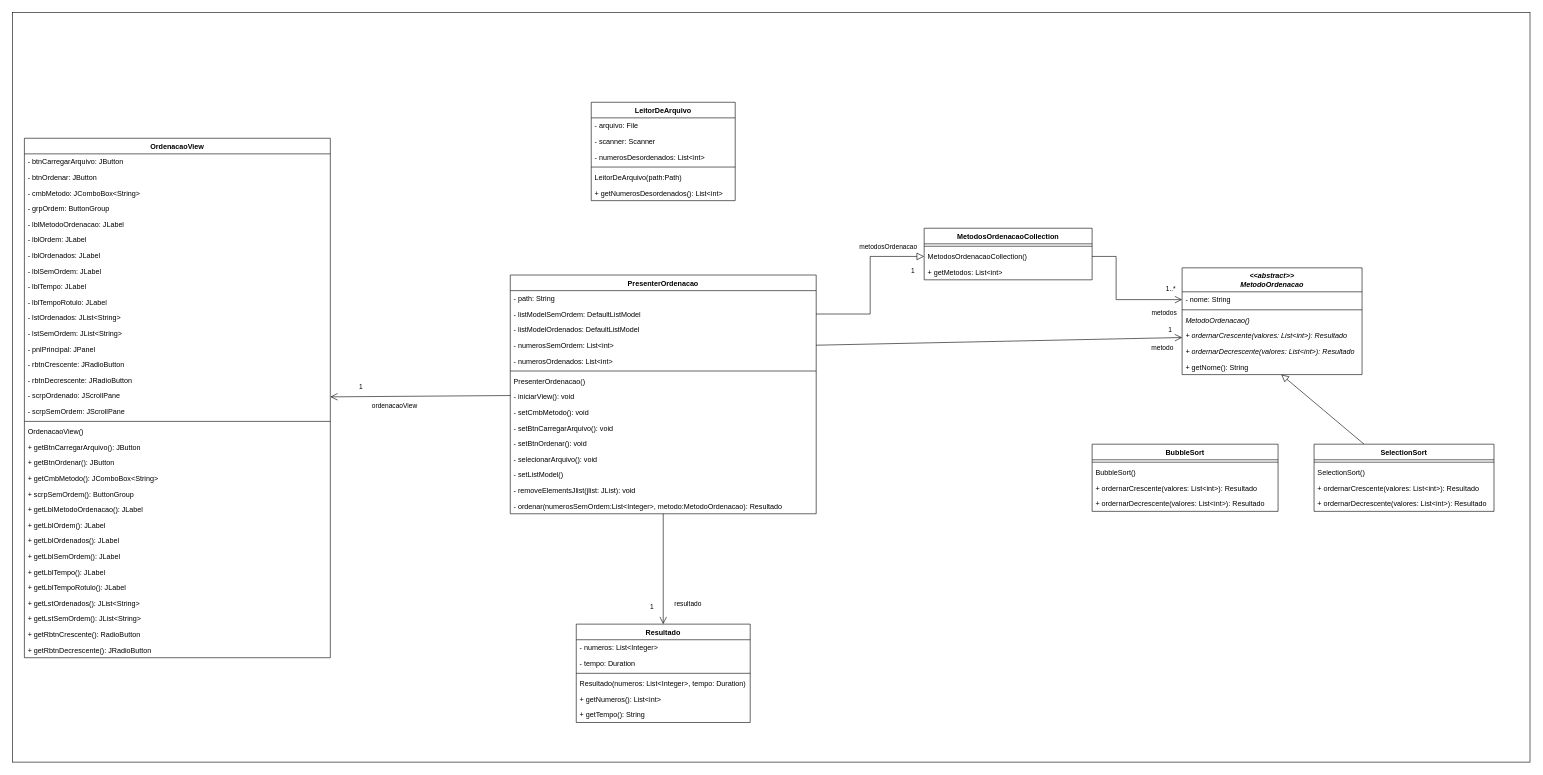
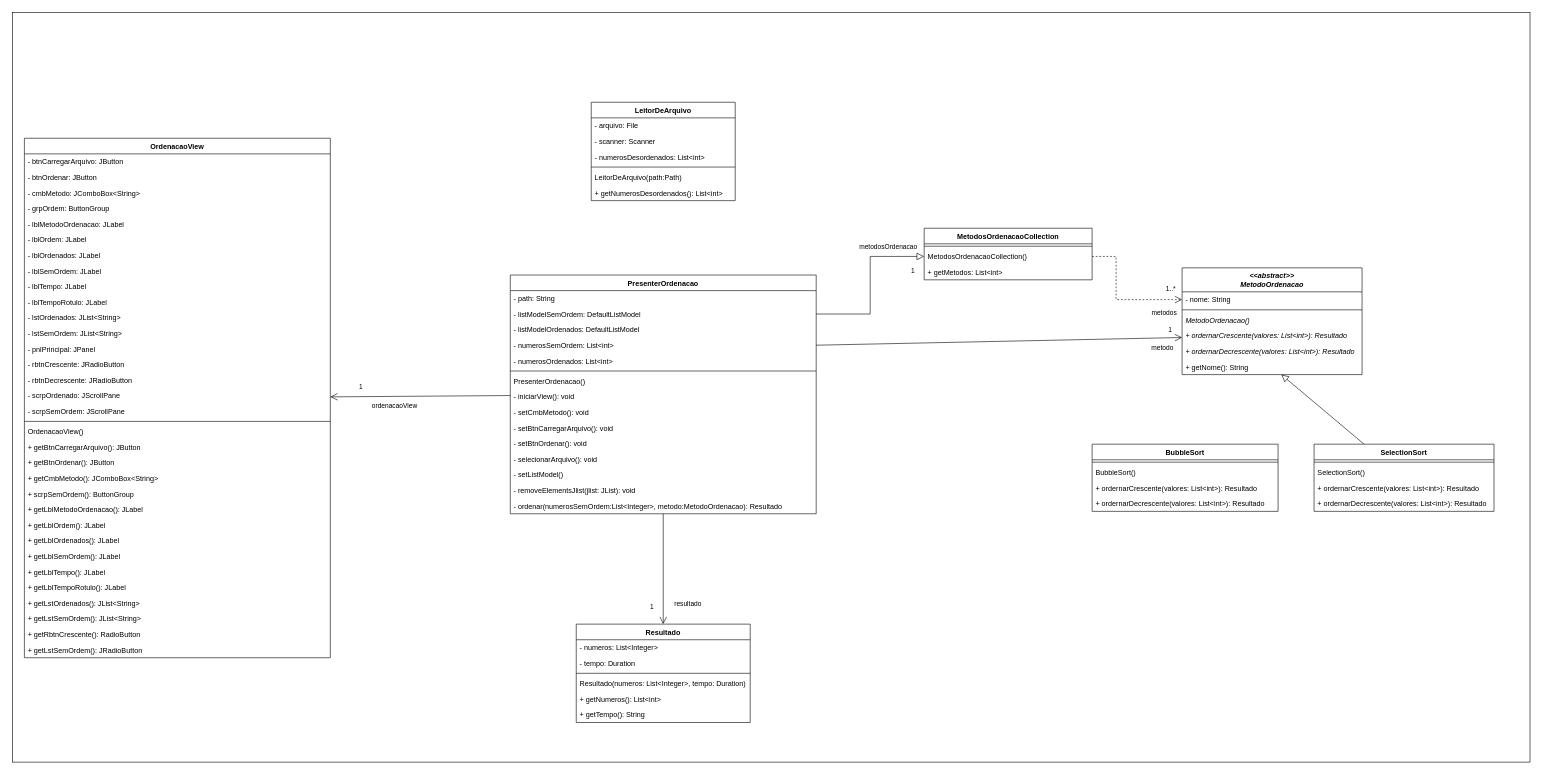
(1116, 298) -> (1116, 298)
(96, 650) -> (88, 650)
